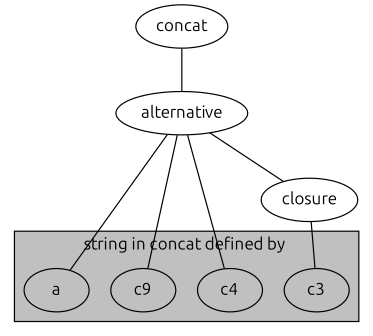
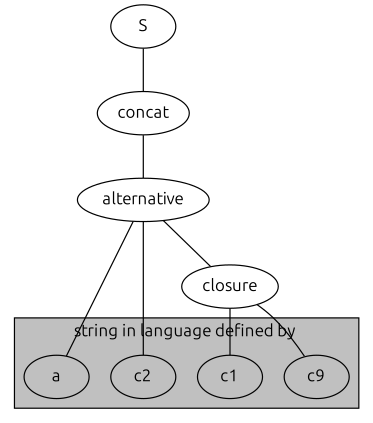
none -> (143, 26)
(163, 202) -> (283, 328)
(187, 245) -> (187, 332)
(230, 290) -> (143, 377)
(317, 290) -> (230, 377)
